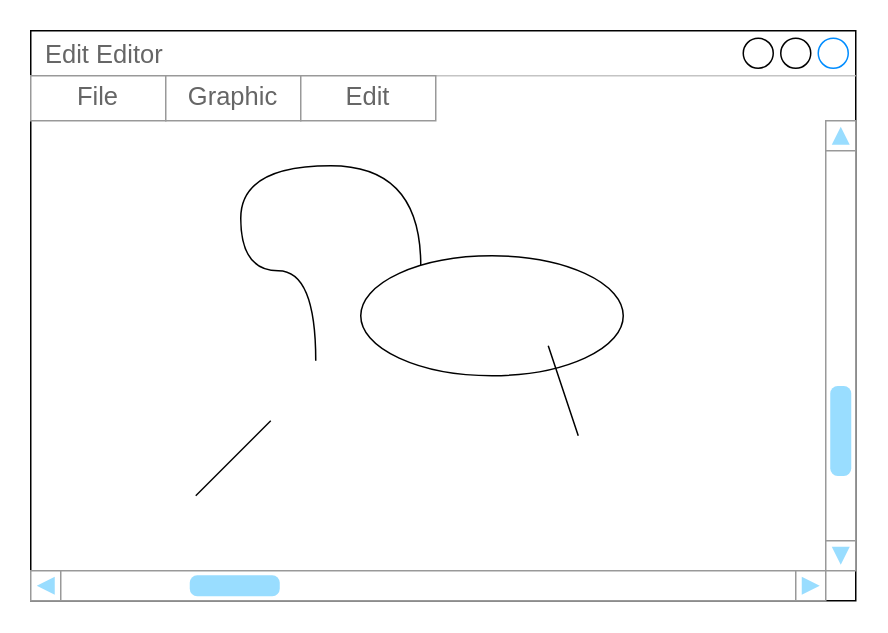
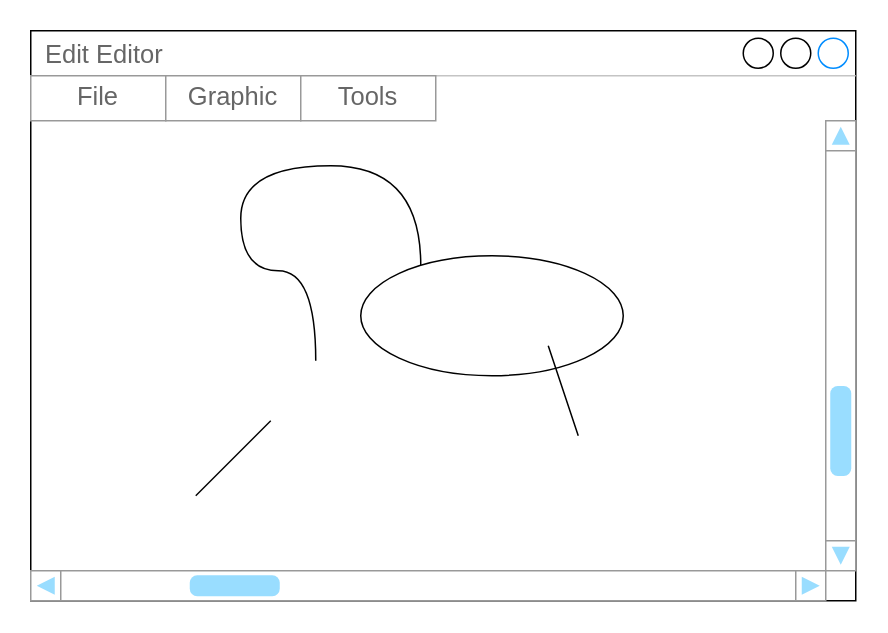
(368, 98) -> (368, 98)
